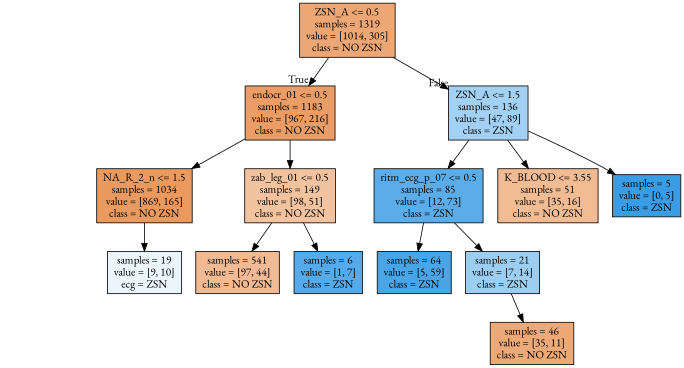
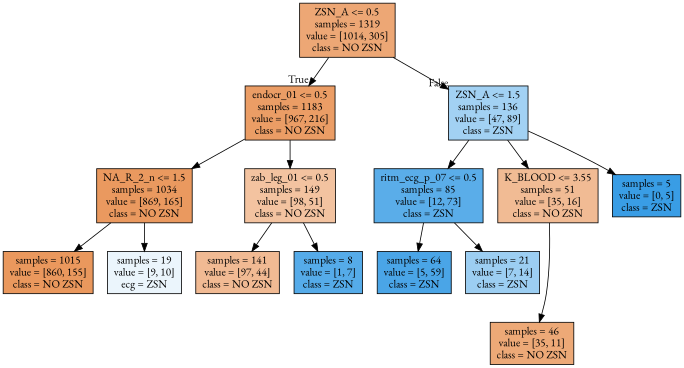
none -> (48, 273)
(238, 273) -> (238, 273)
(328, 273) -> (328, 273)
(516, 304) -> (549, 269)
